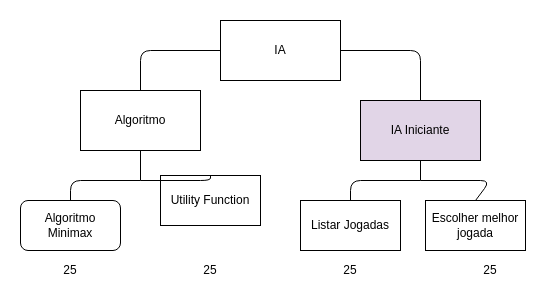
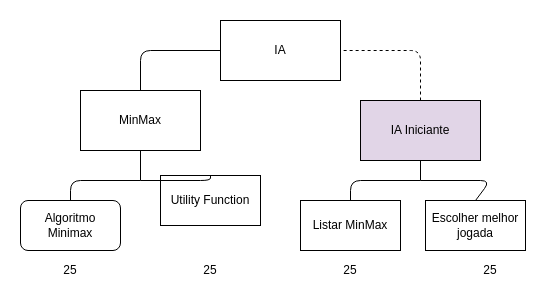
(400, 51) -> (400, 51)
(141, 121) -> (141, 121)
(351, 226) -> (351, 226)
